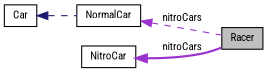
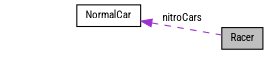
(21, 16) -> none
(109, 57) -> none
